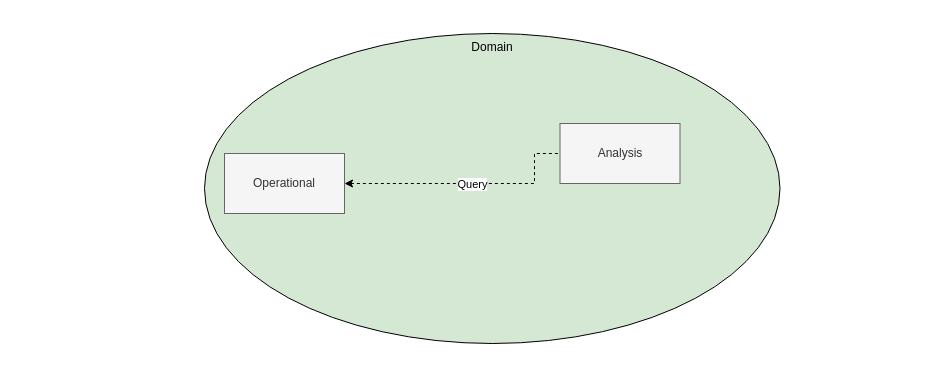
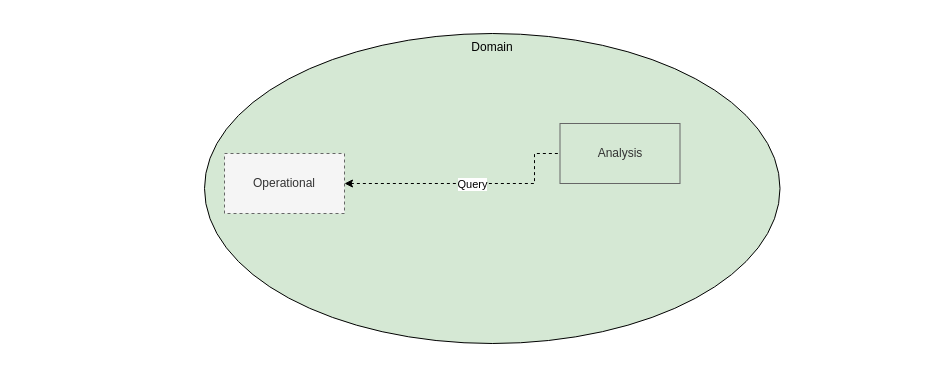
(620, 154) -> (620, 154)
(285, 184) -> (285, 184)
